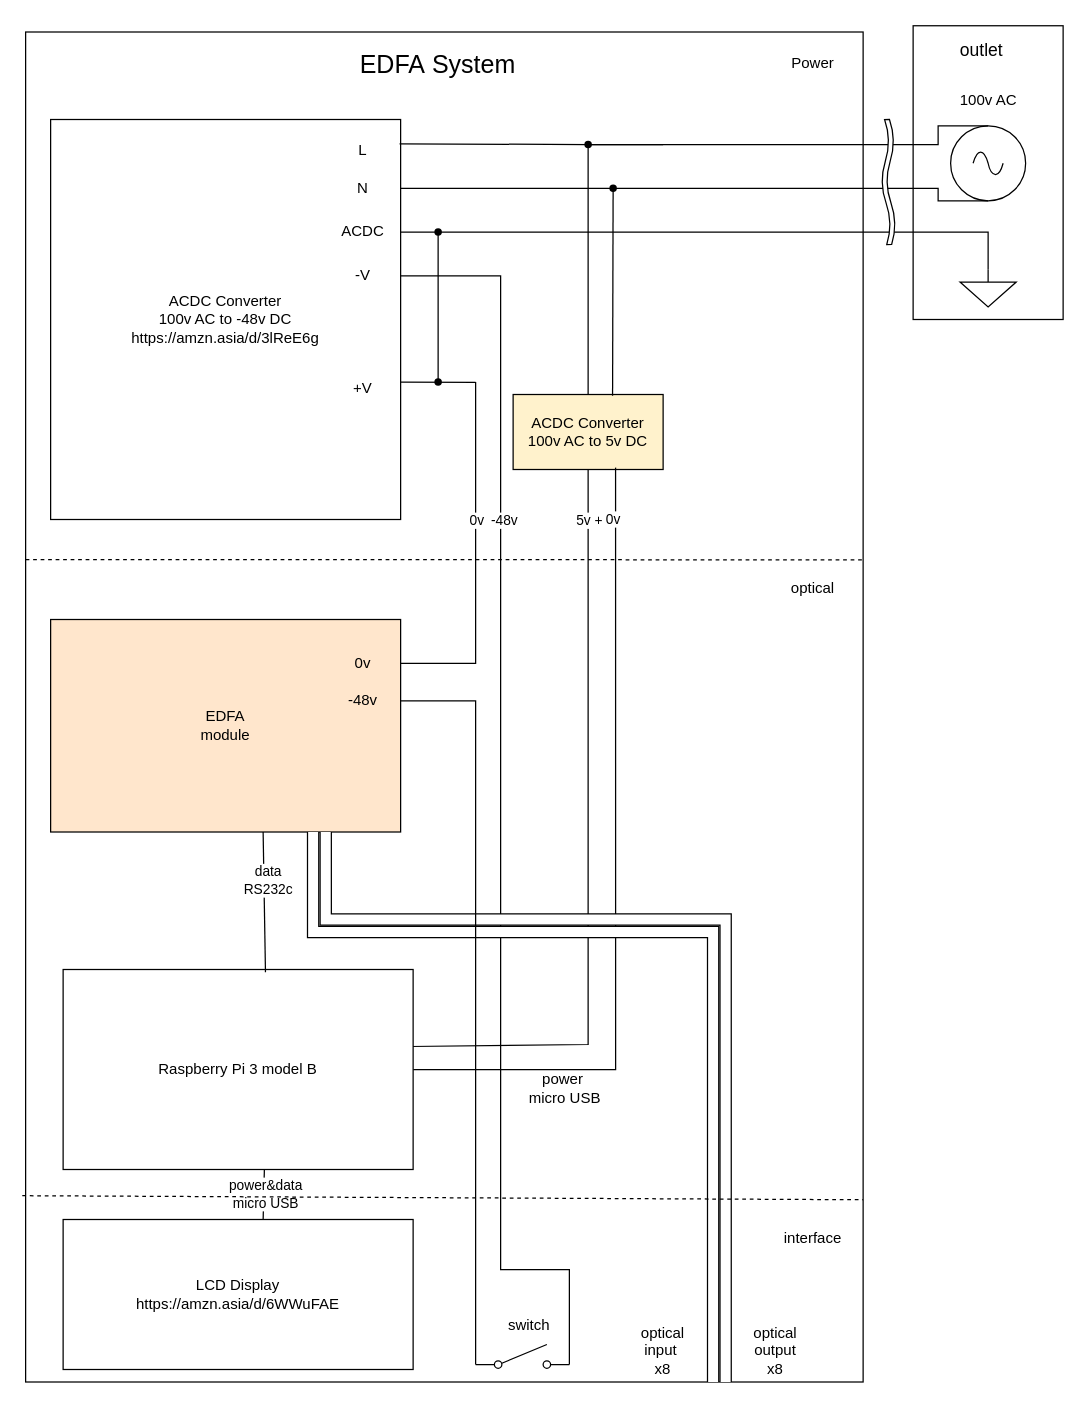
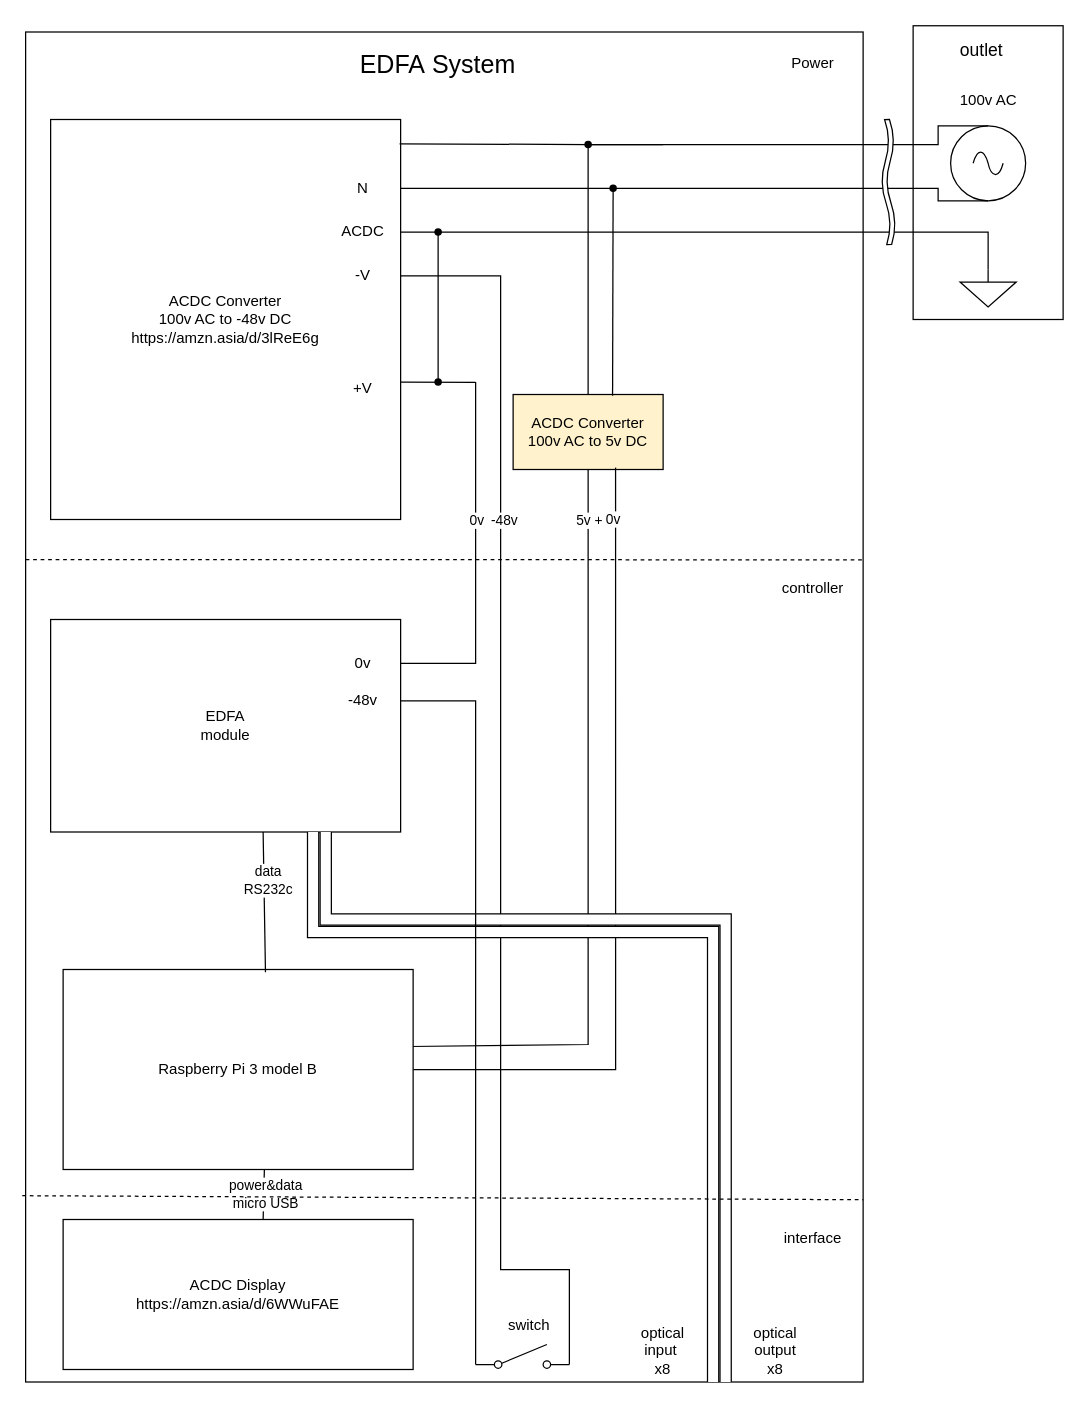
(363, 151) -> none
(813, 588) -> (813, 588)
(226, 726) -> (226, 726)
(563, 1088) -> none
(238, 1294) -> (238, 1294)
